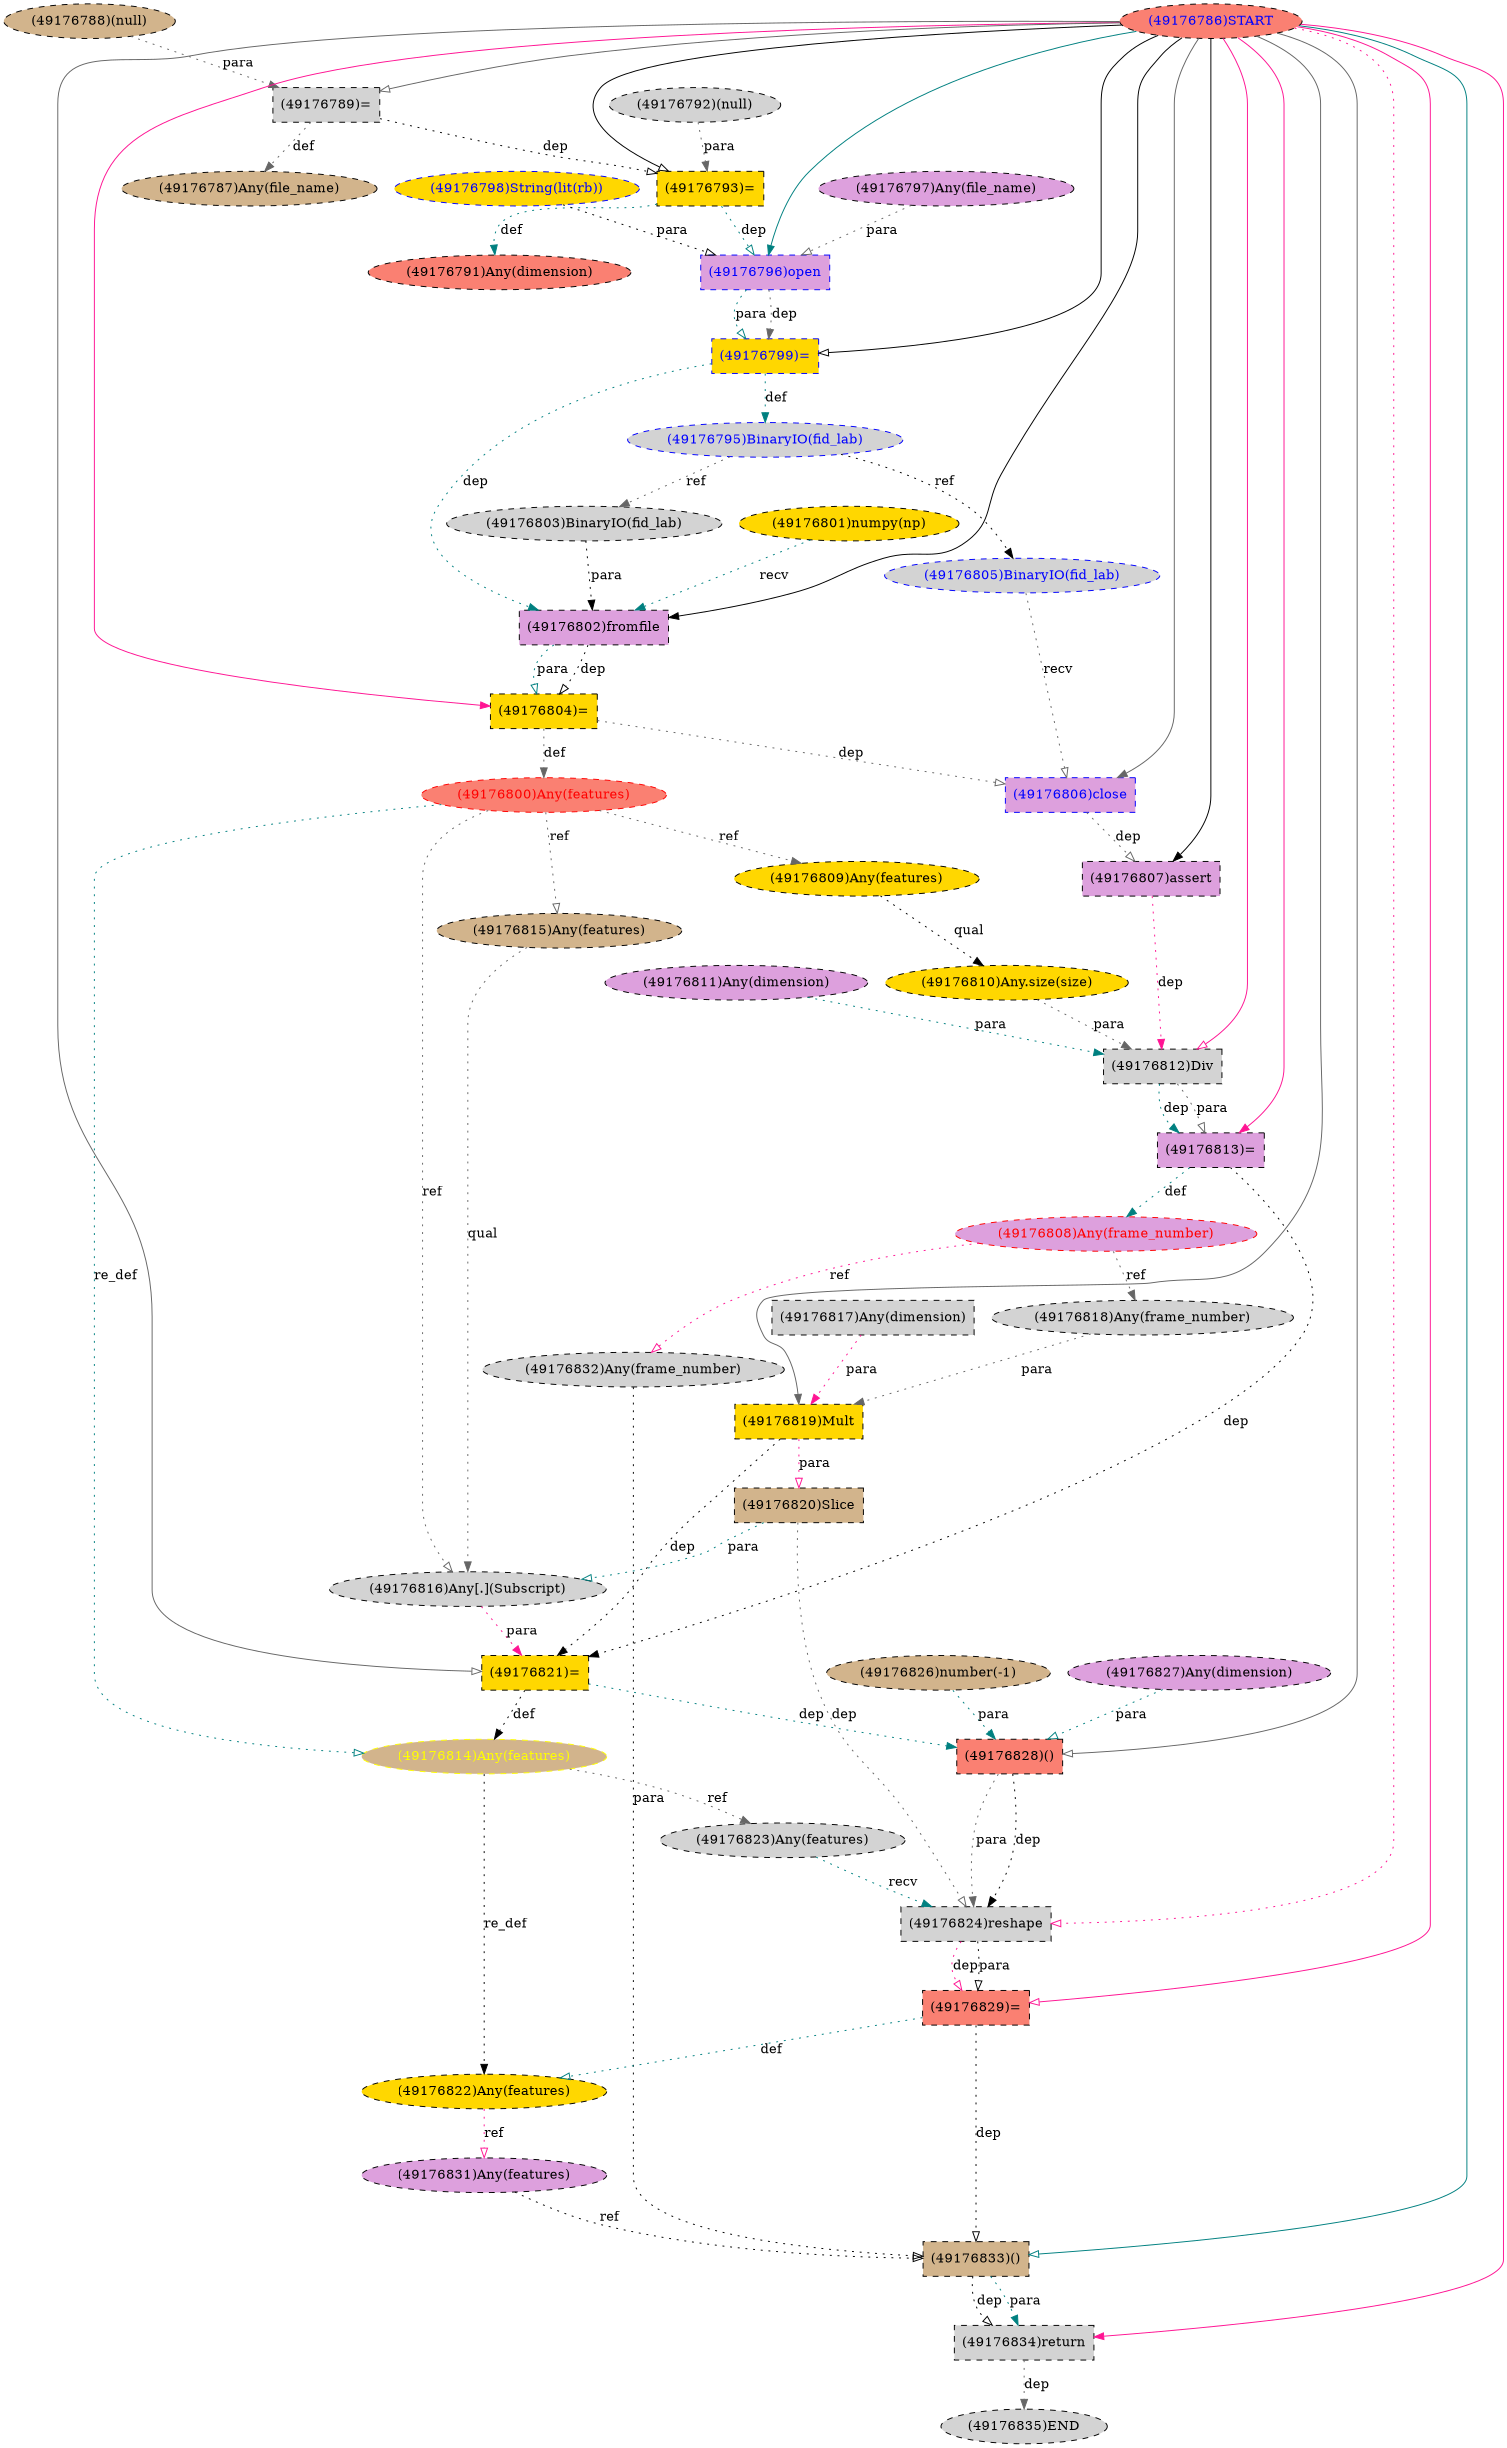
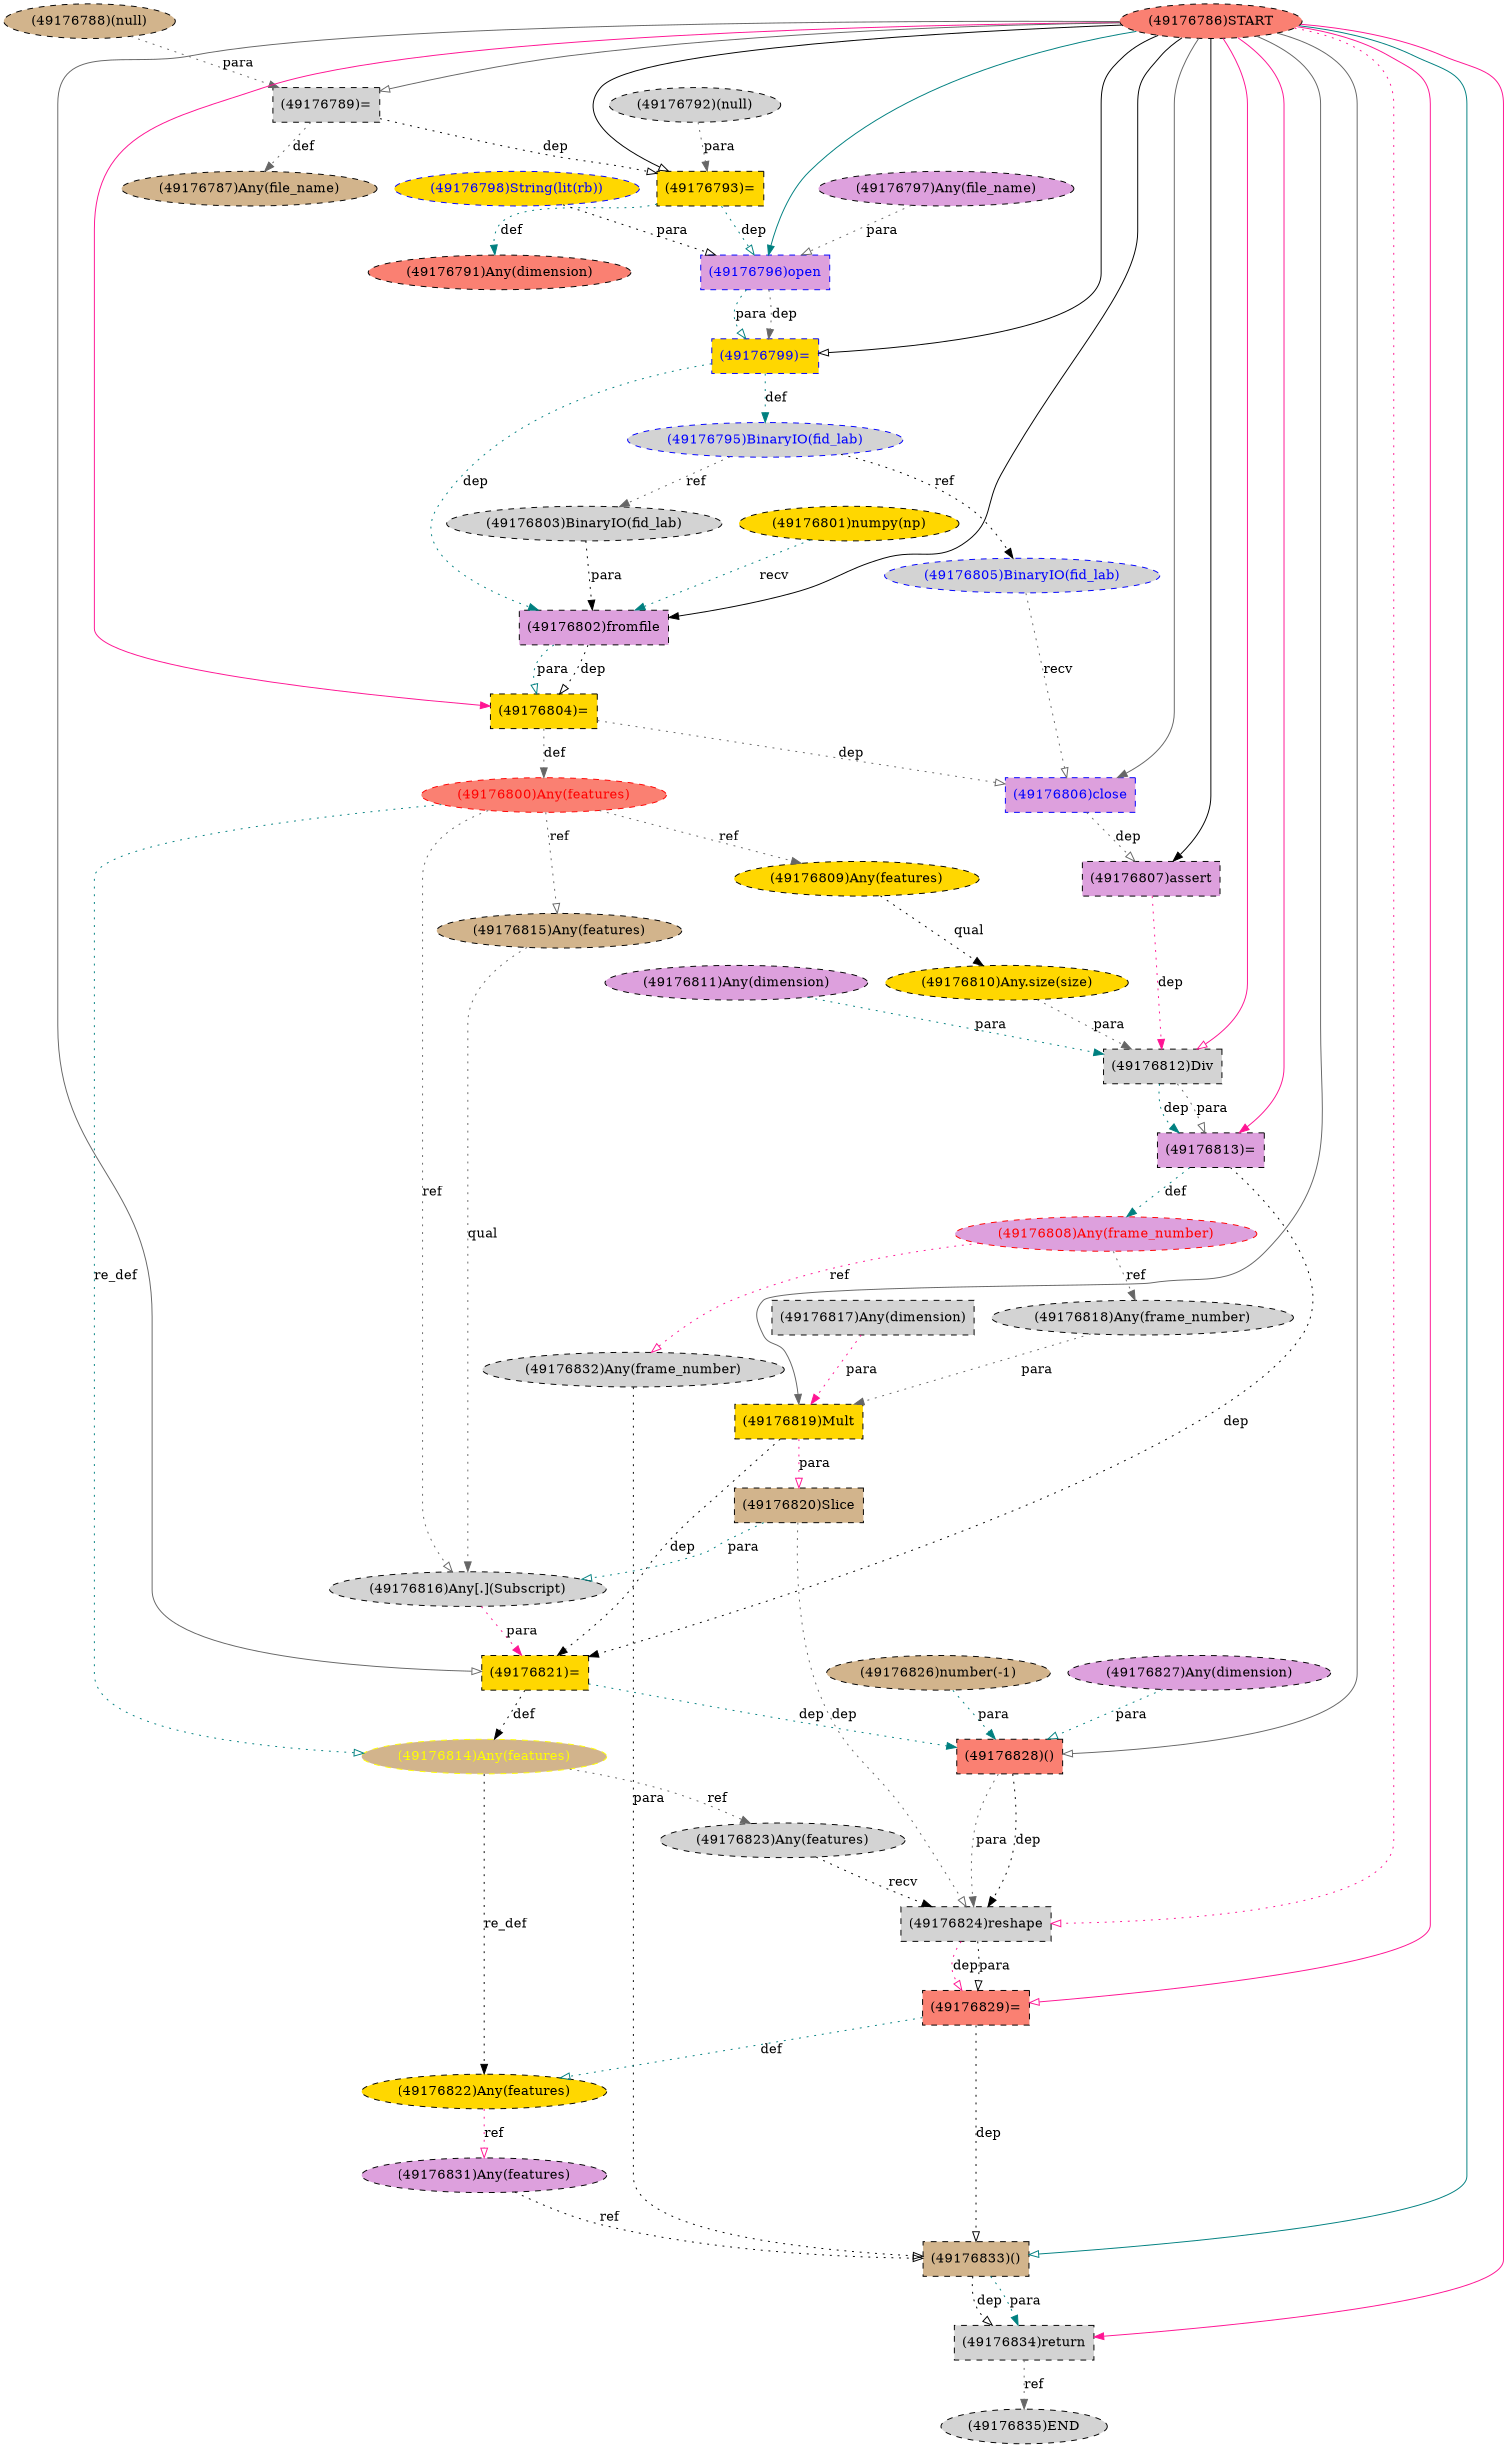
(1211, 21) -> (1211, 21)
(869, 1881) -> (869, 1881)
(1037, 2385) -> (1034, 2385)
